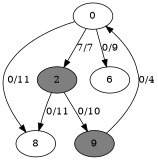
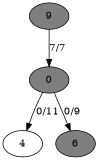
(93, 16) -> (49, 80)
(57, 80) -> none
(110, 80) -> (76, 144)
(147, 80) -> (58, 48)
(36, 144) -> (23, 144)
